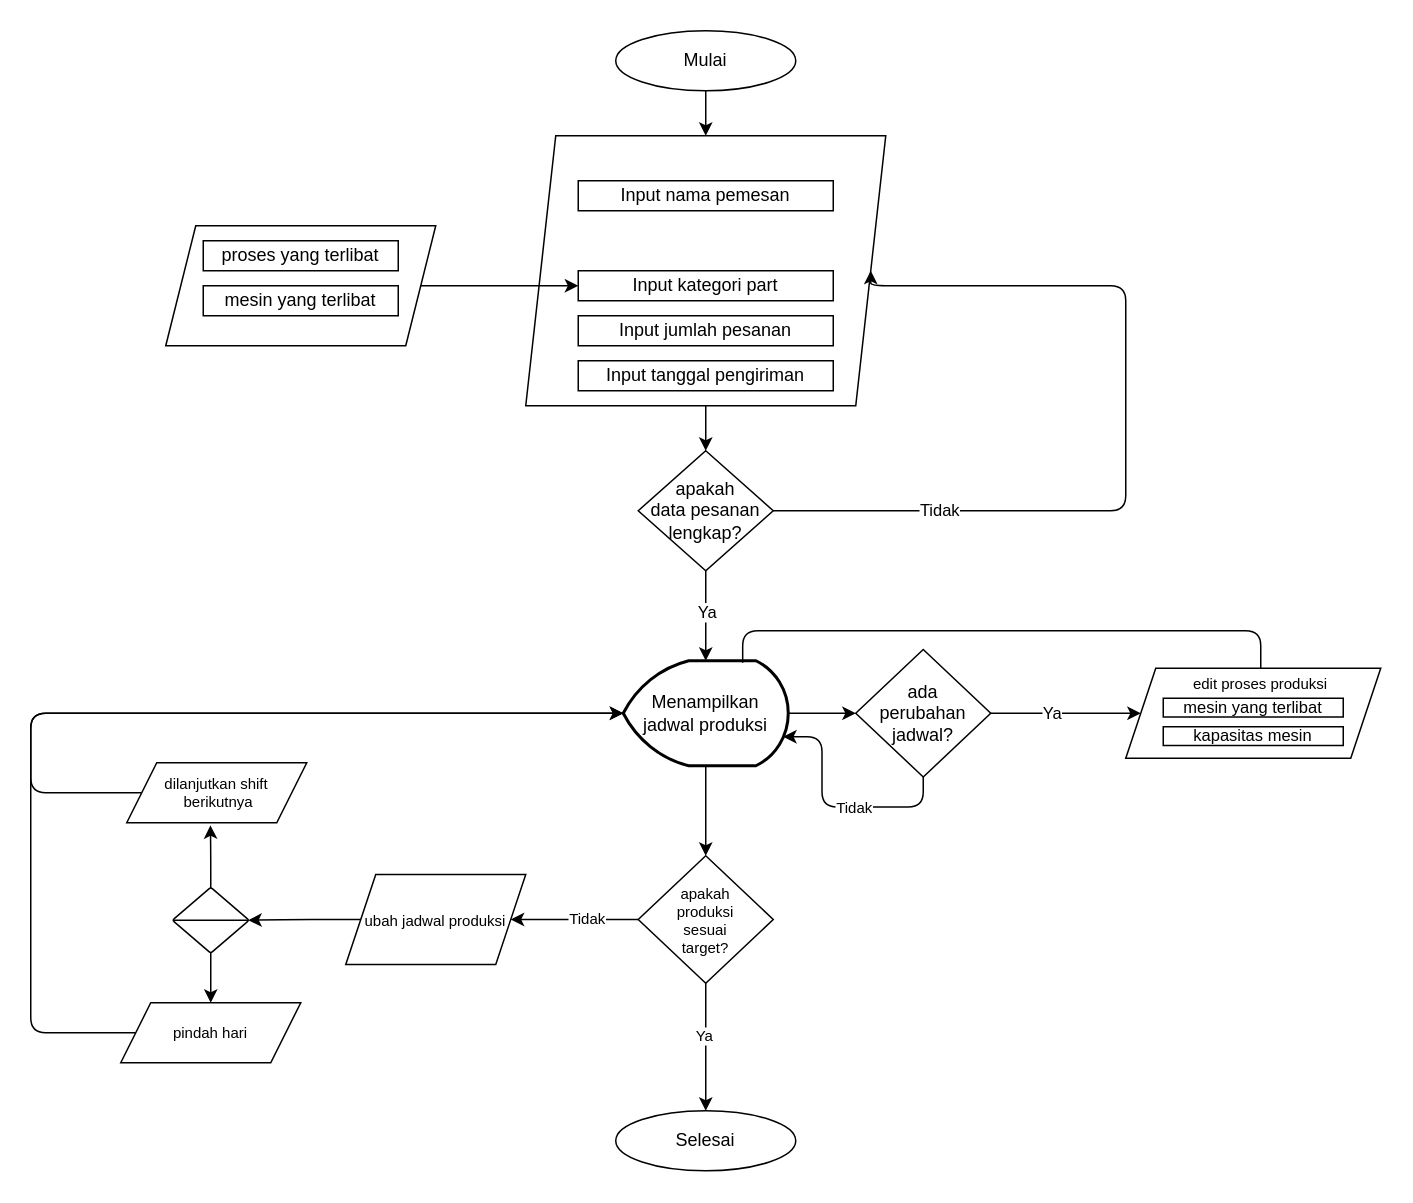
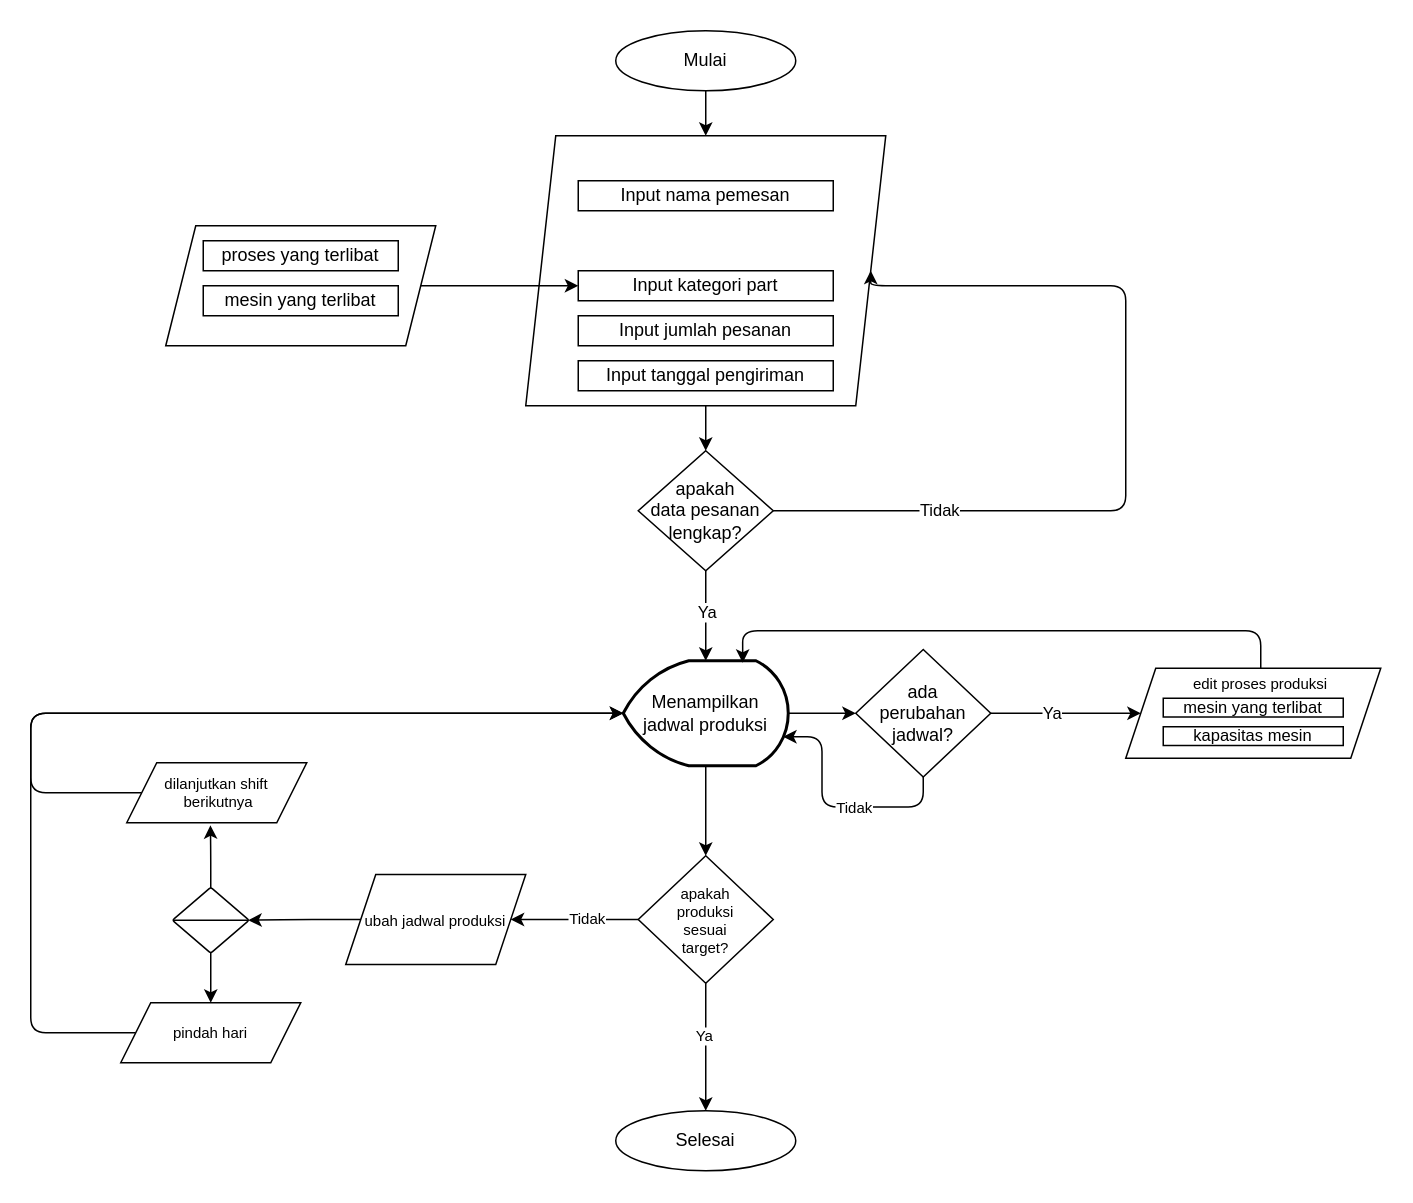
(743, 642) -> (743, 642)
